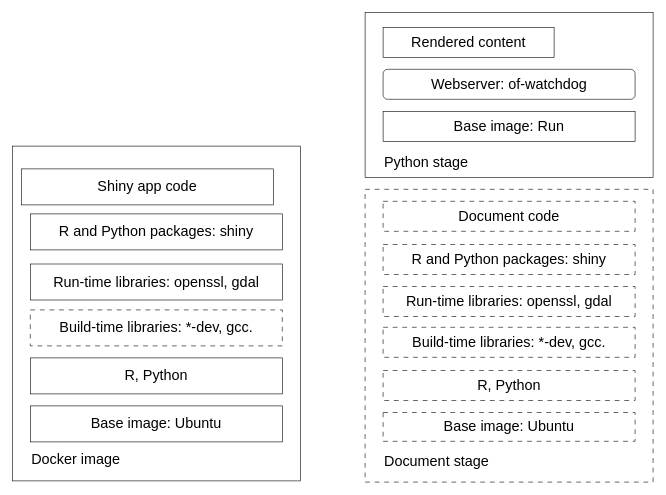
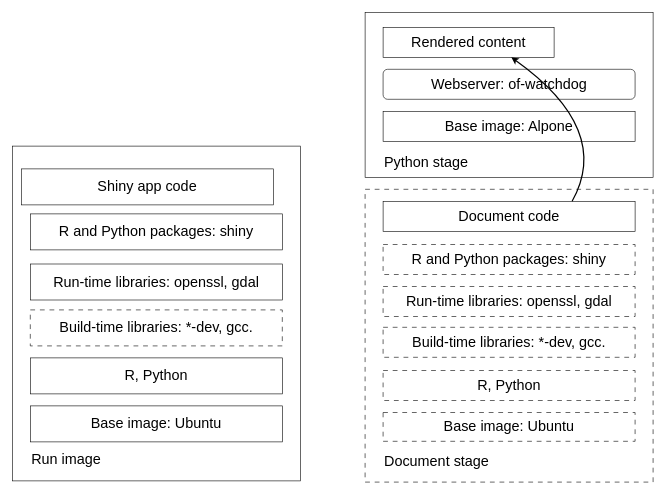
none -> (573, 121)
(509, 126) -> (509, 126)
(509, 216) -> (509, 216)
(54, 460) -> (48, 460)
